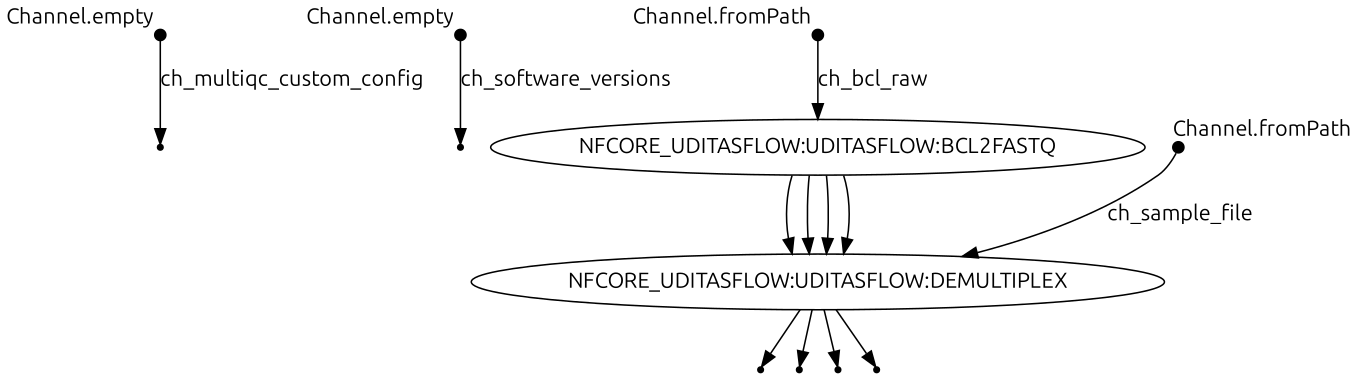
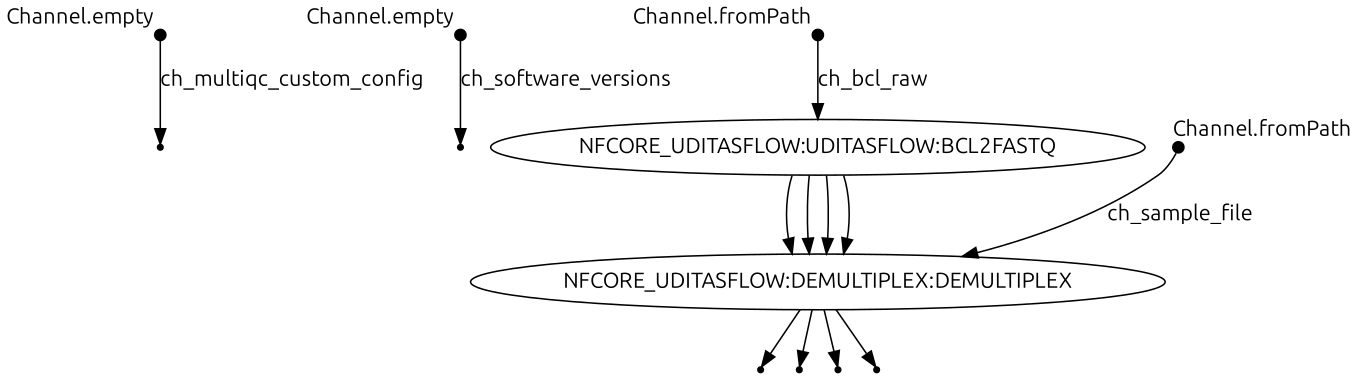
(818, 282) -> (818, 282)
